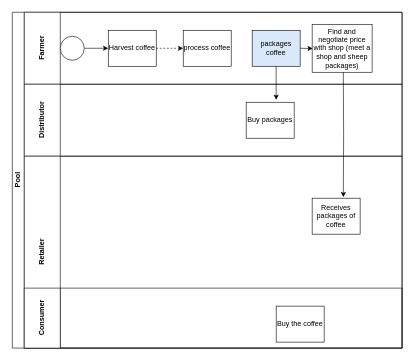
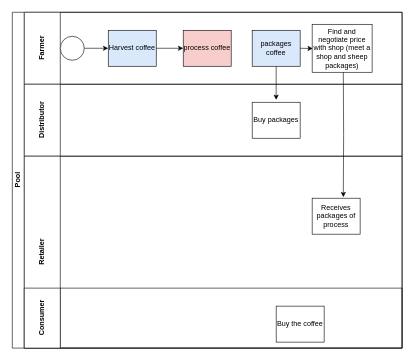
(132, 48) -> (132, 48)
(167, 48) -> (167, 48)
(207, 48) -> (207, 48)
(270, 120) -> (276, 120)
(336, 216) -> (336, 216)
